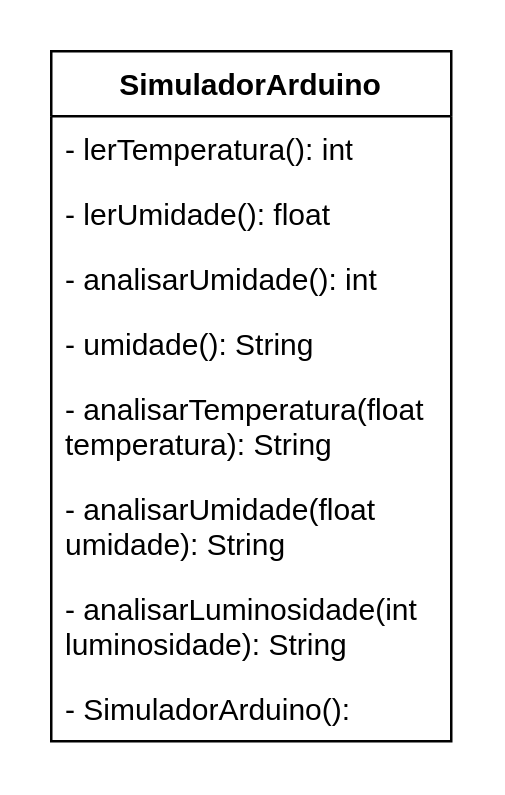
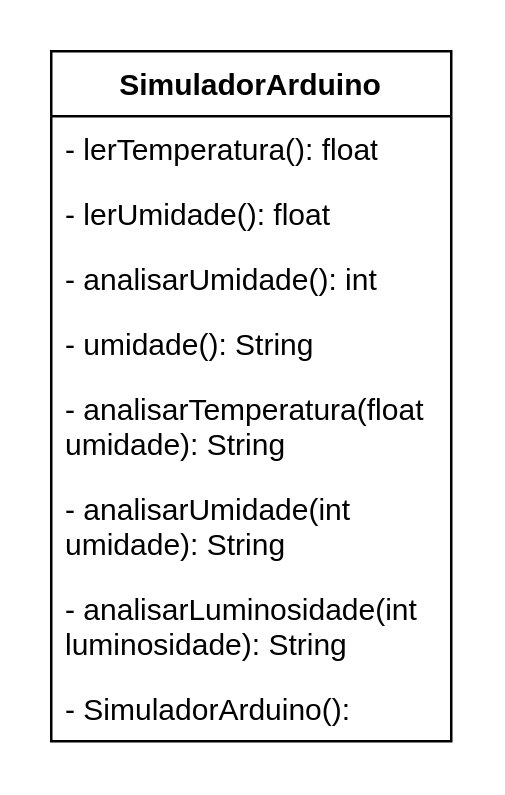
(240, 152) -> (254, 170)
(254, 430) -> (254, 430)
(254, 530) -> (254, 530)
